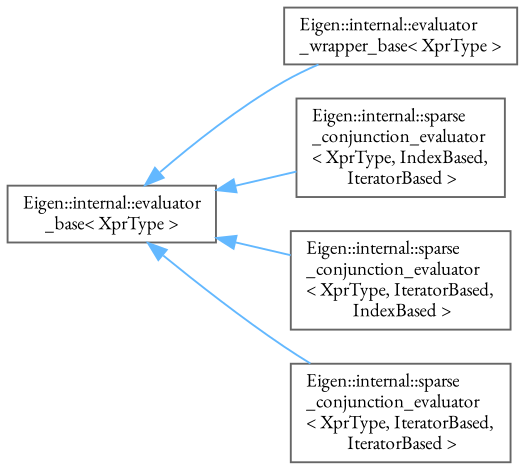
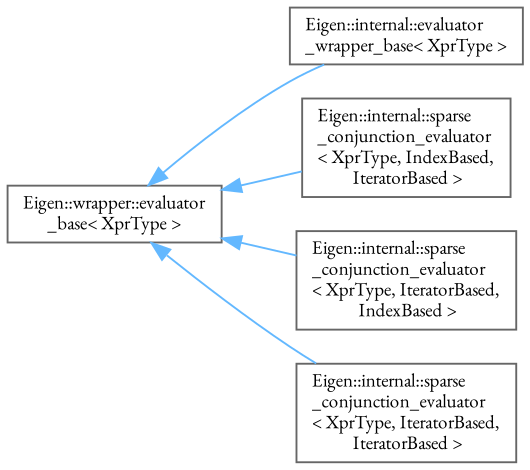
(112, 214) -> (115, 214)
